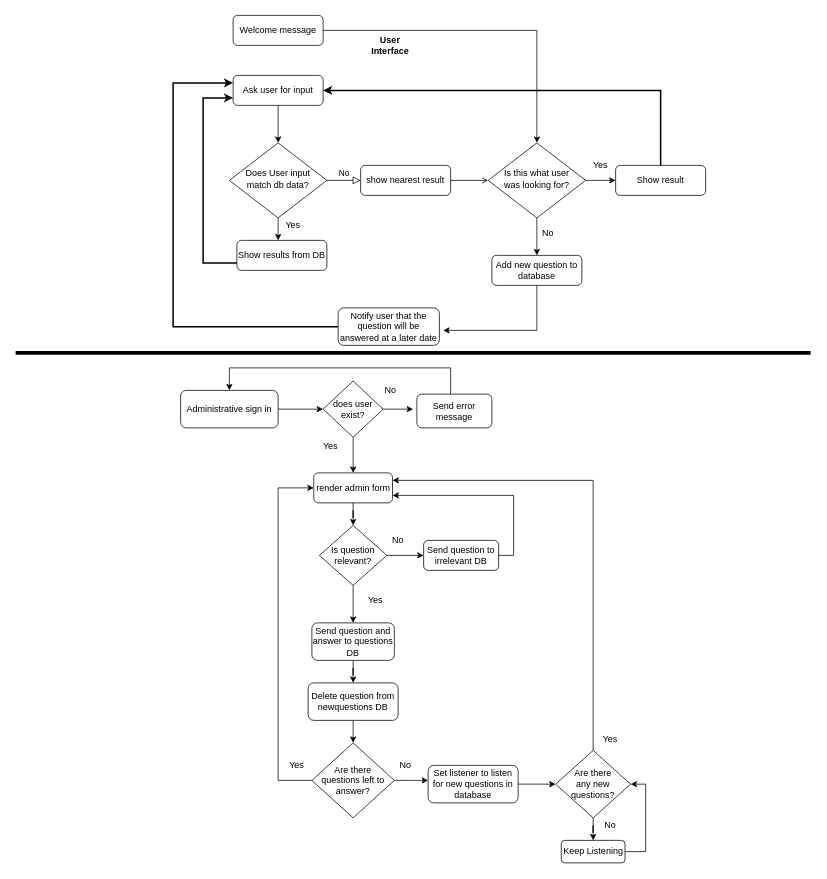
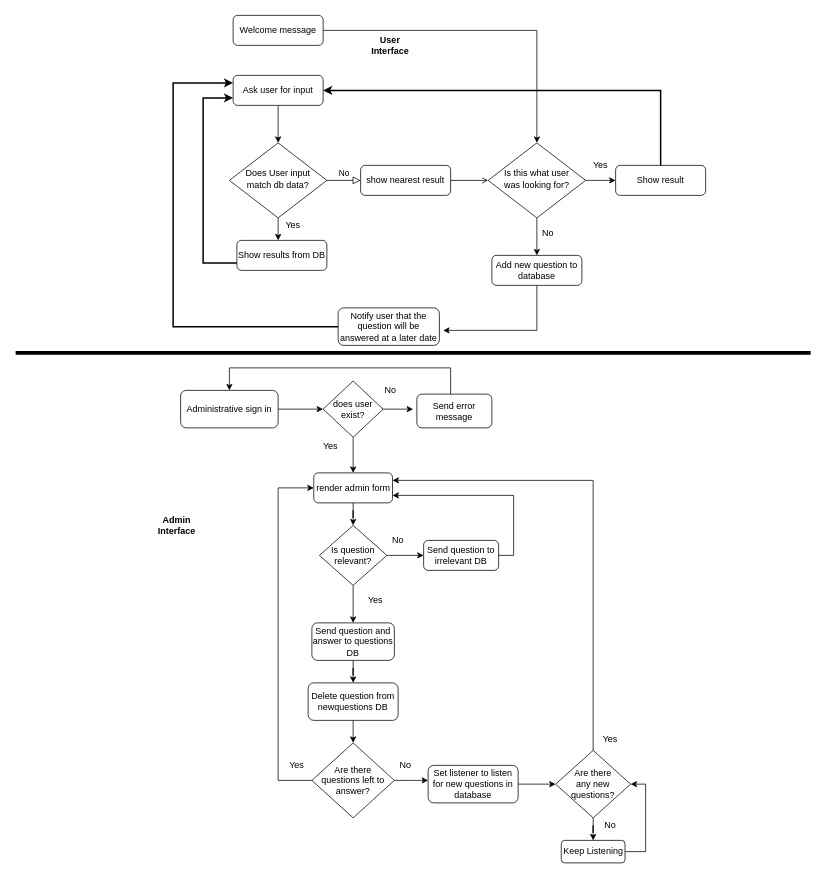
none -> (177, 525)
